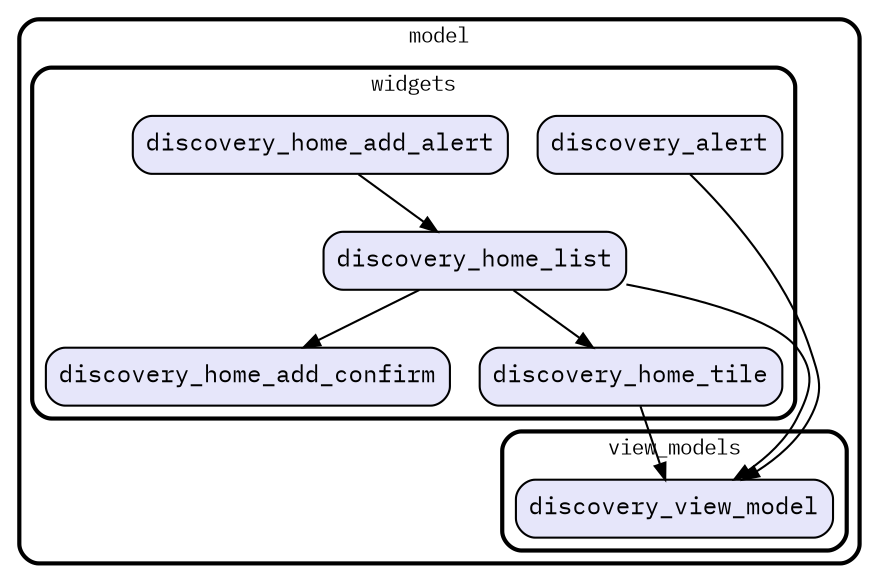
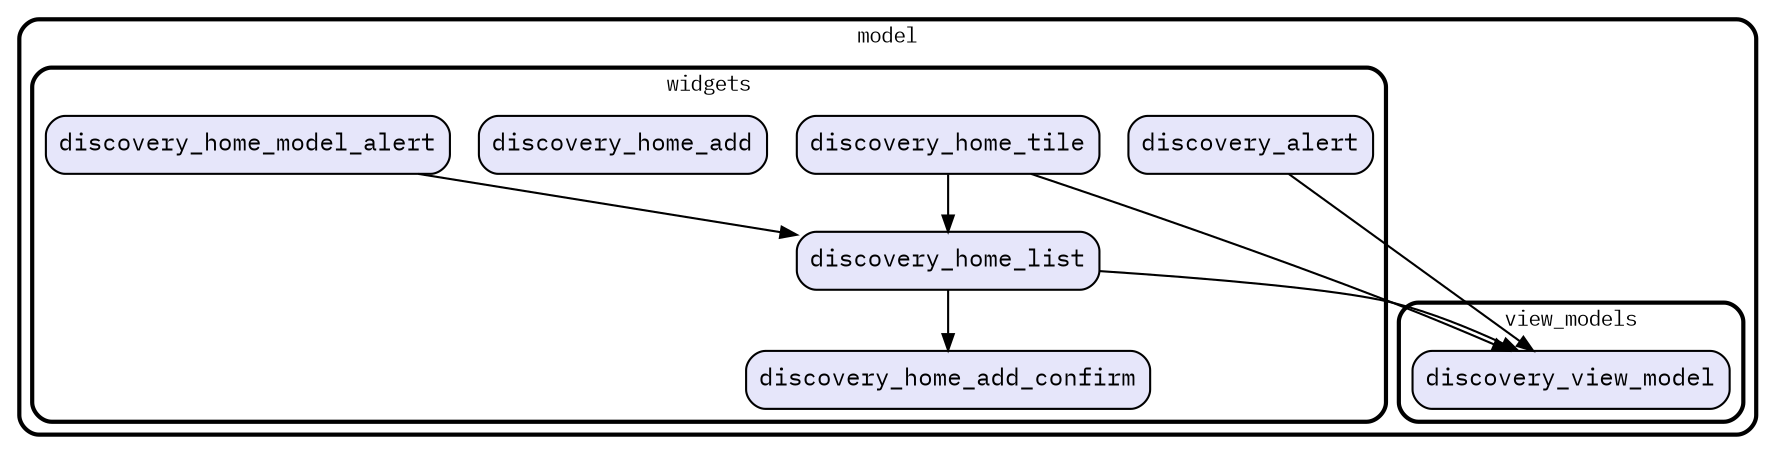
(320, 145) -> (248, 145)
none -> (623, 145)
(546, 314) -> (948, 195)
